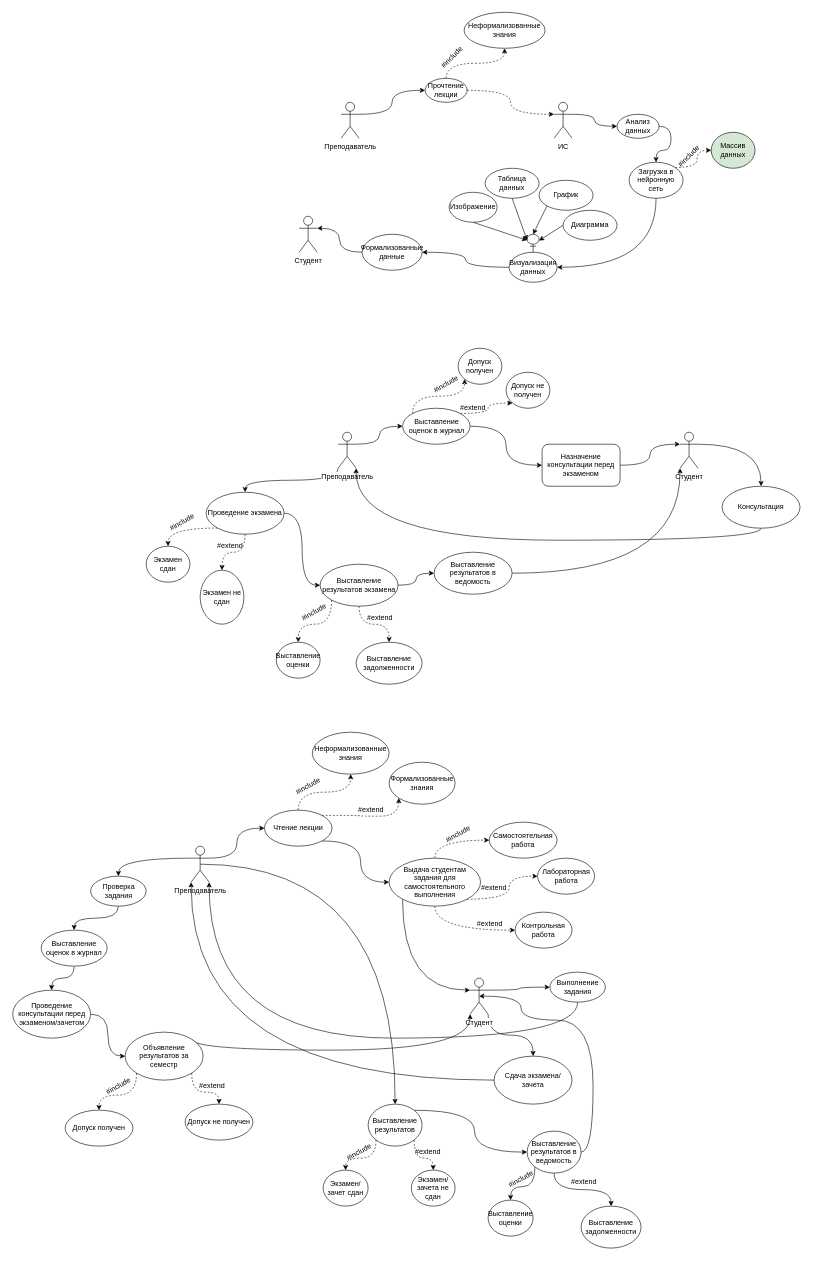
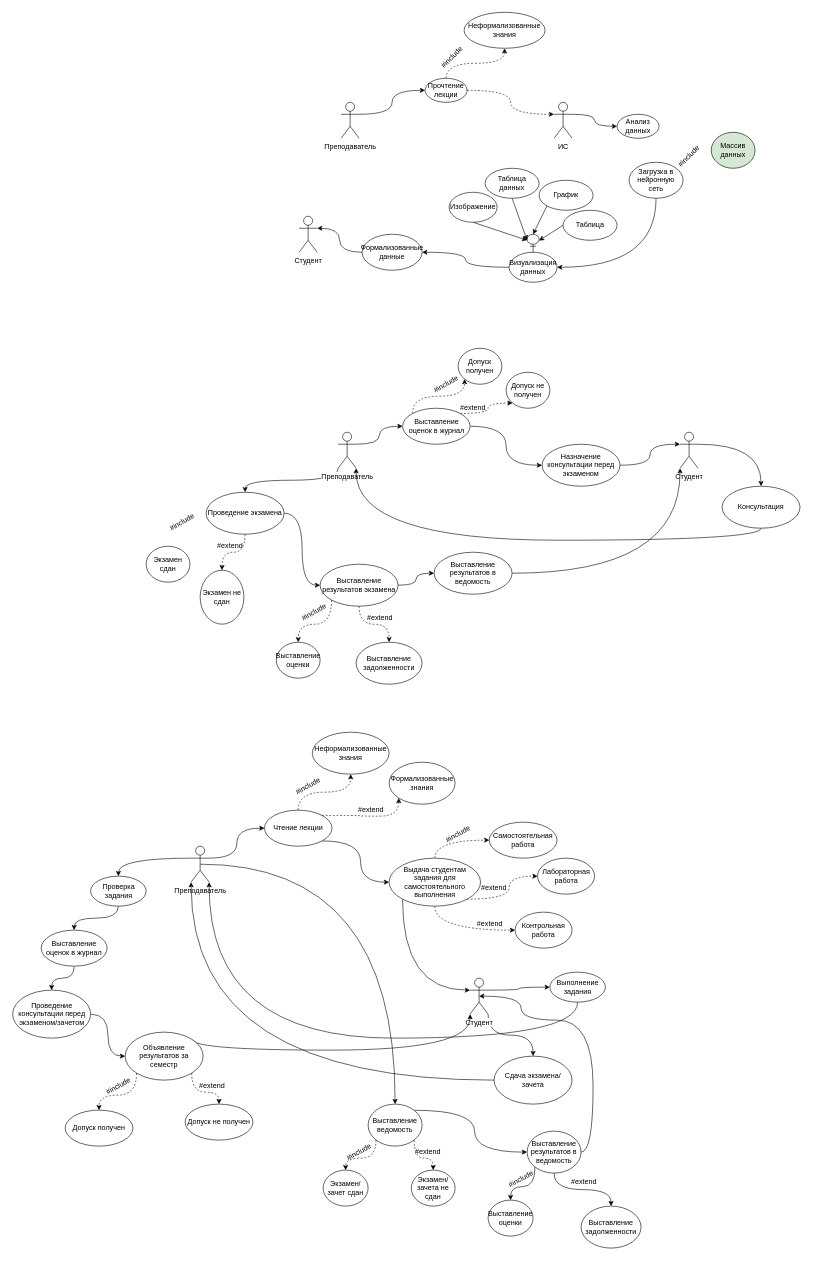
(670, 144) -> none
(685, 167) -> none
(590, 225) -> (590, 225)
(581, 465) -> (581, 465)
(191, 530) -> none
(395, 1125) -> (395, 1125)
